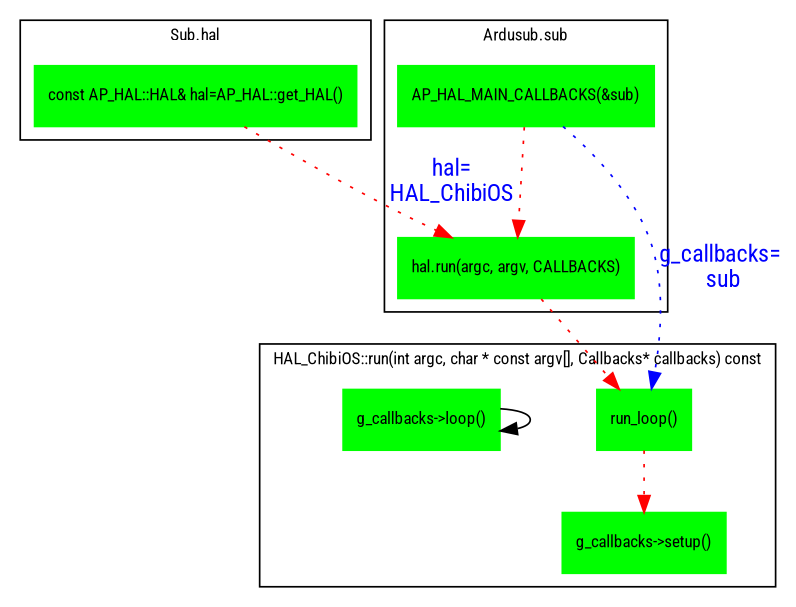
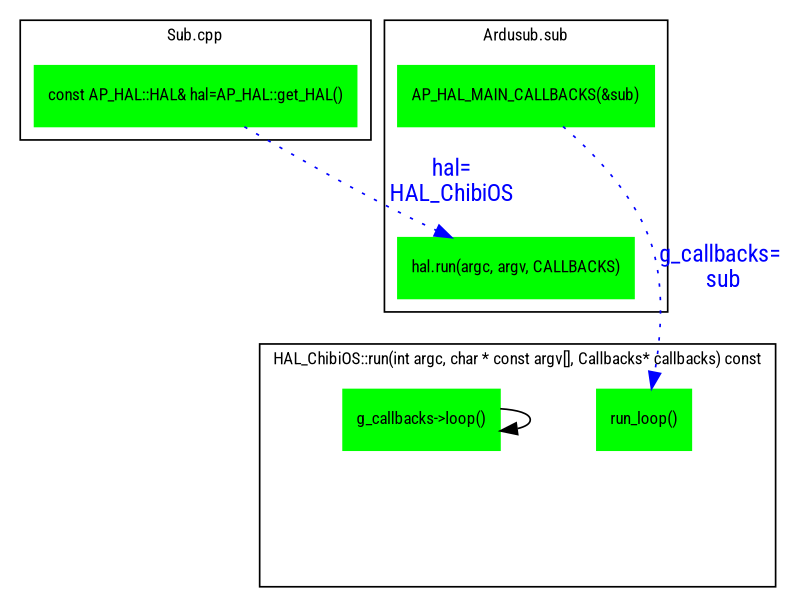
(196, 36) -> (196, 36)
(522, 174) -> none
(339, 181) -> (339, 181)
(570, 332) -> none
(644, 543) -> none
